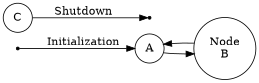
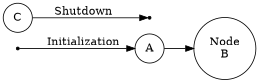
(183, 43) -> none
